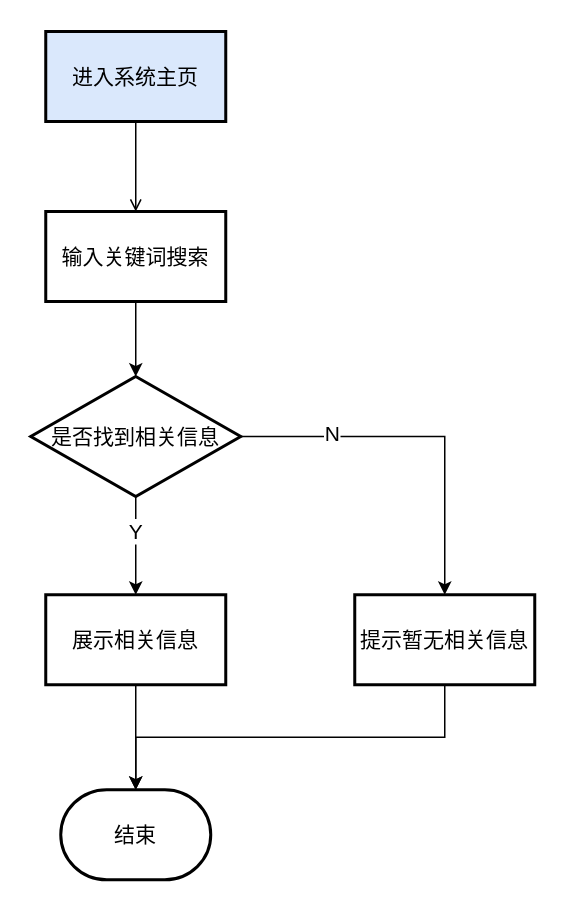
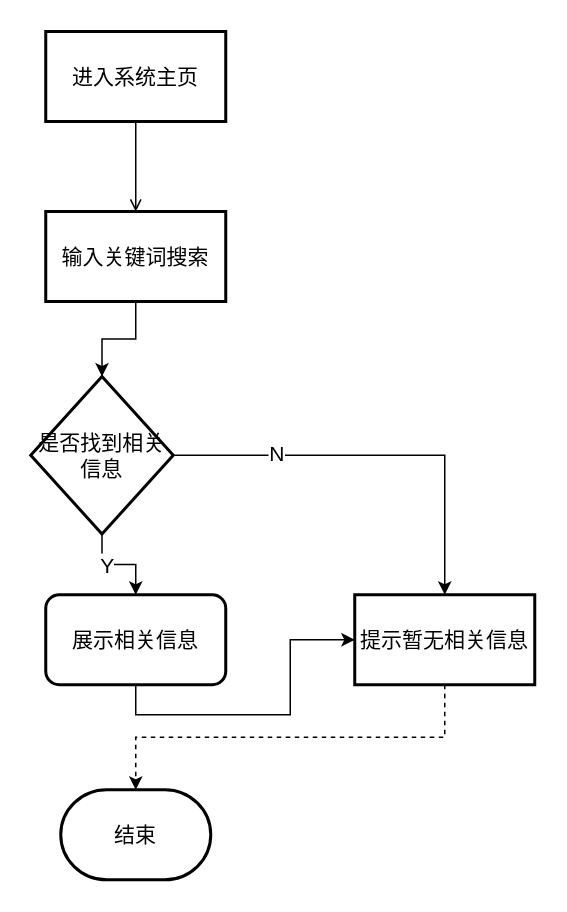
(136, 77) -> (136, 77)
(136, 437) -> (102, 455)
(136, 640) -> (136, 640)
(136, 723) -> (276, 715)
(317, 737) -> (317, 737)
